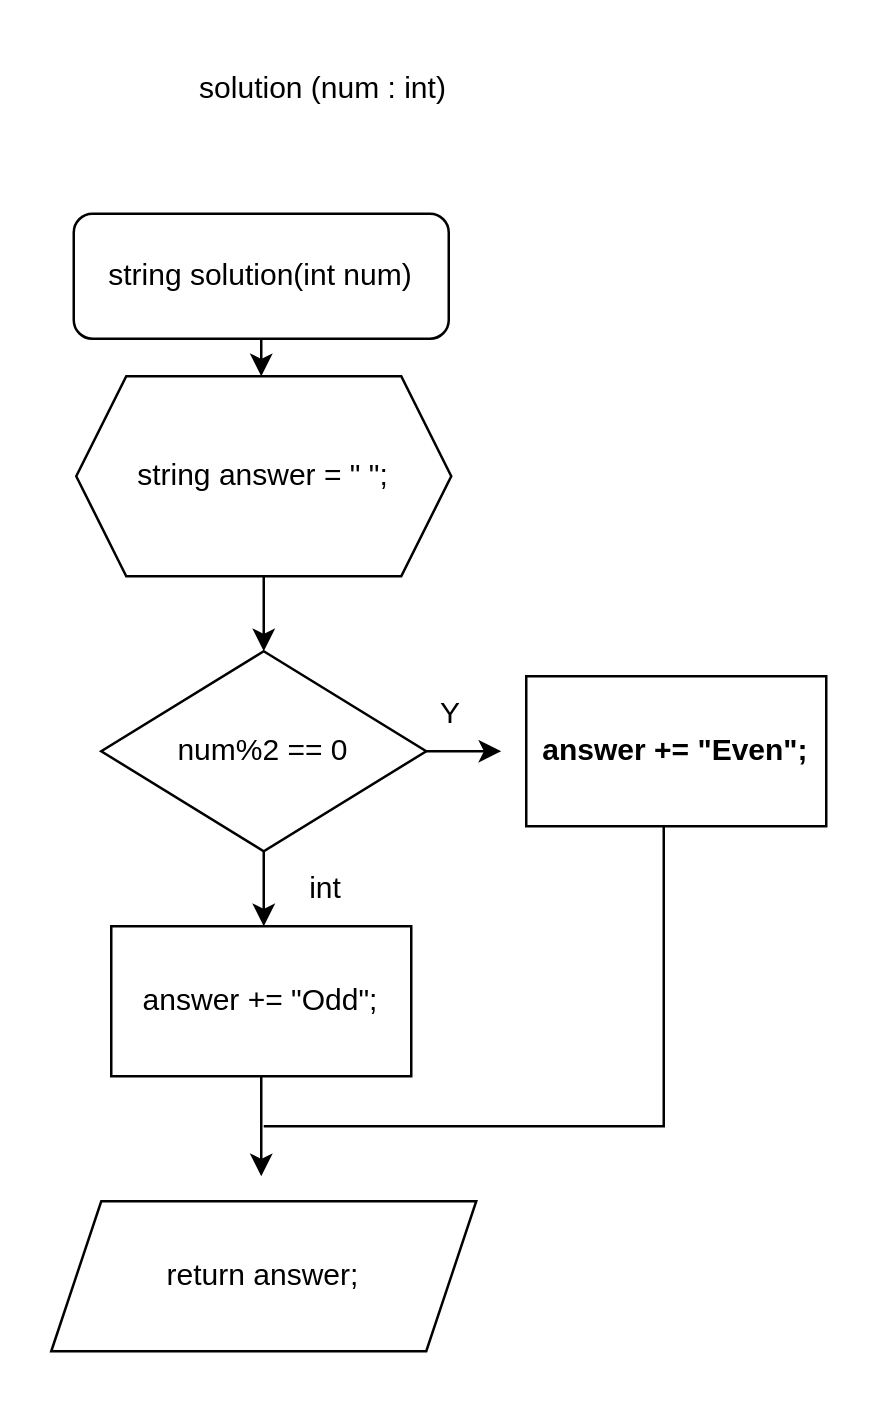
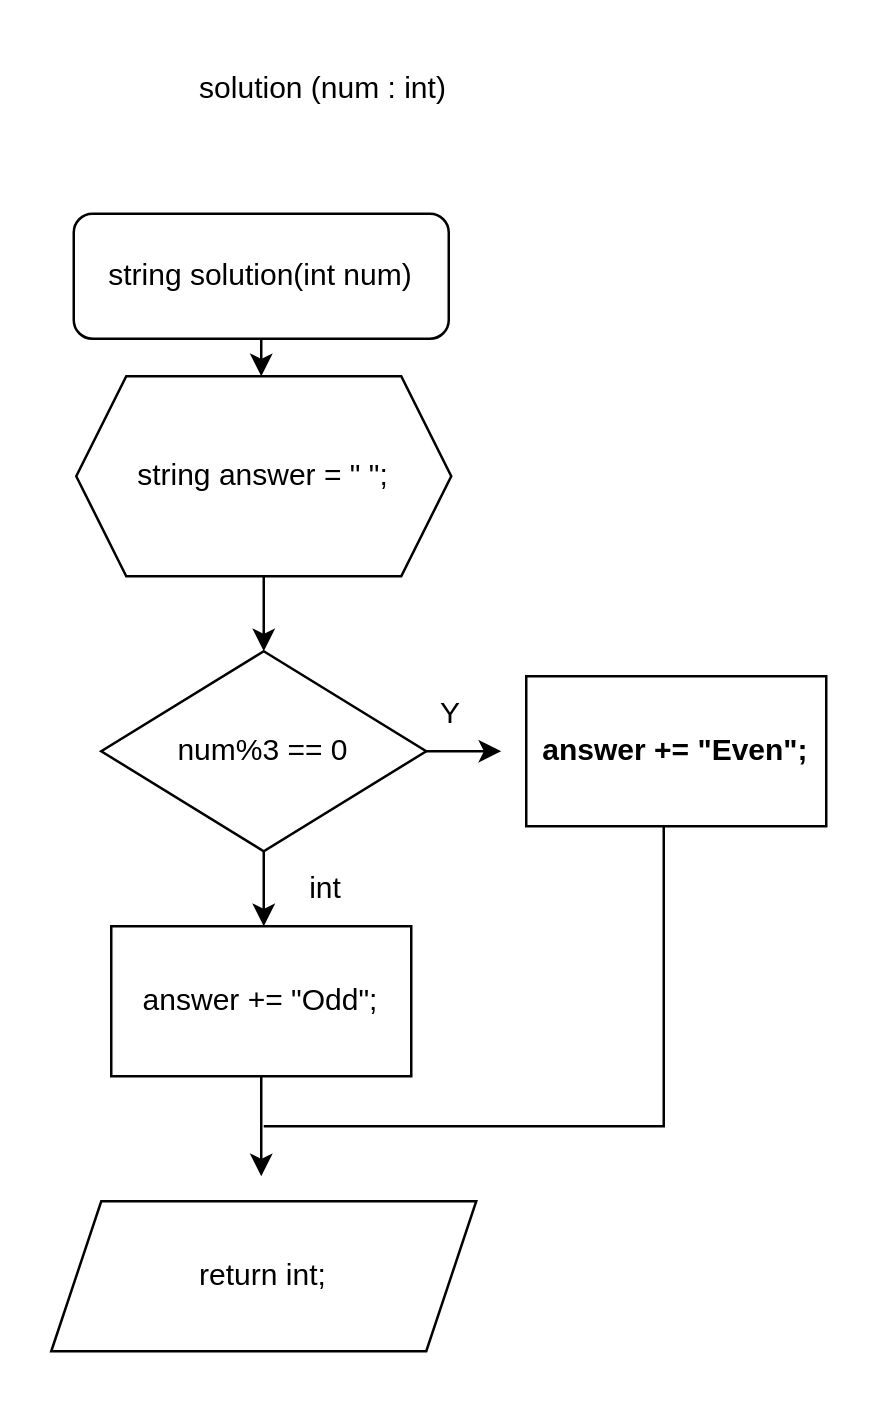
(264, 751) -> (264, 751)
(264, 1276) -> (264, 1276)
